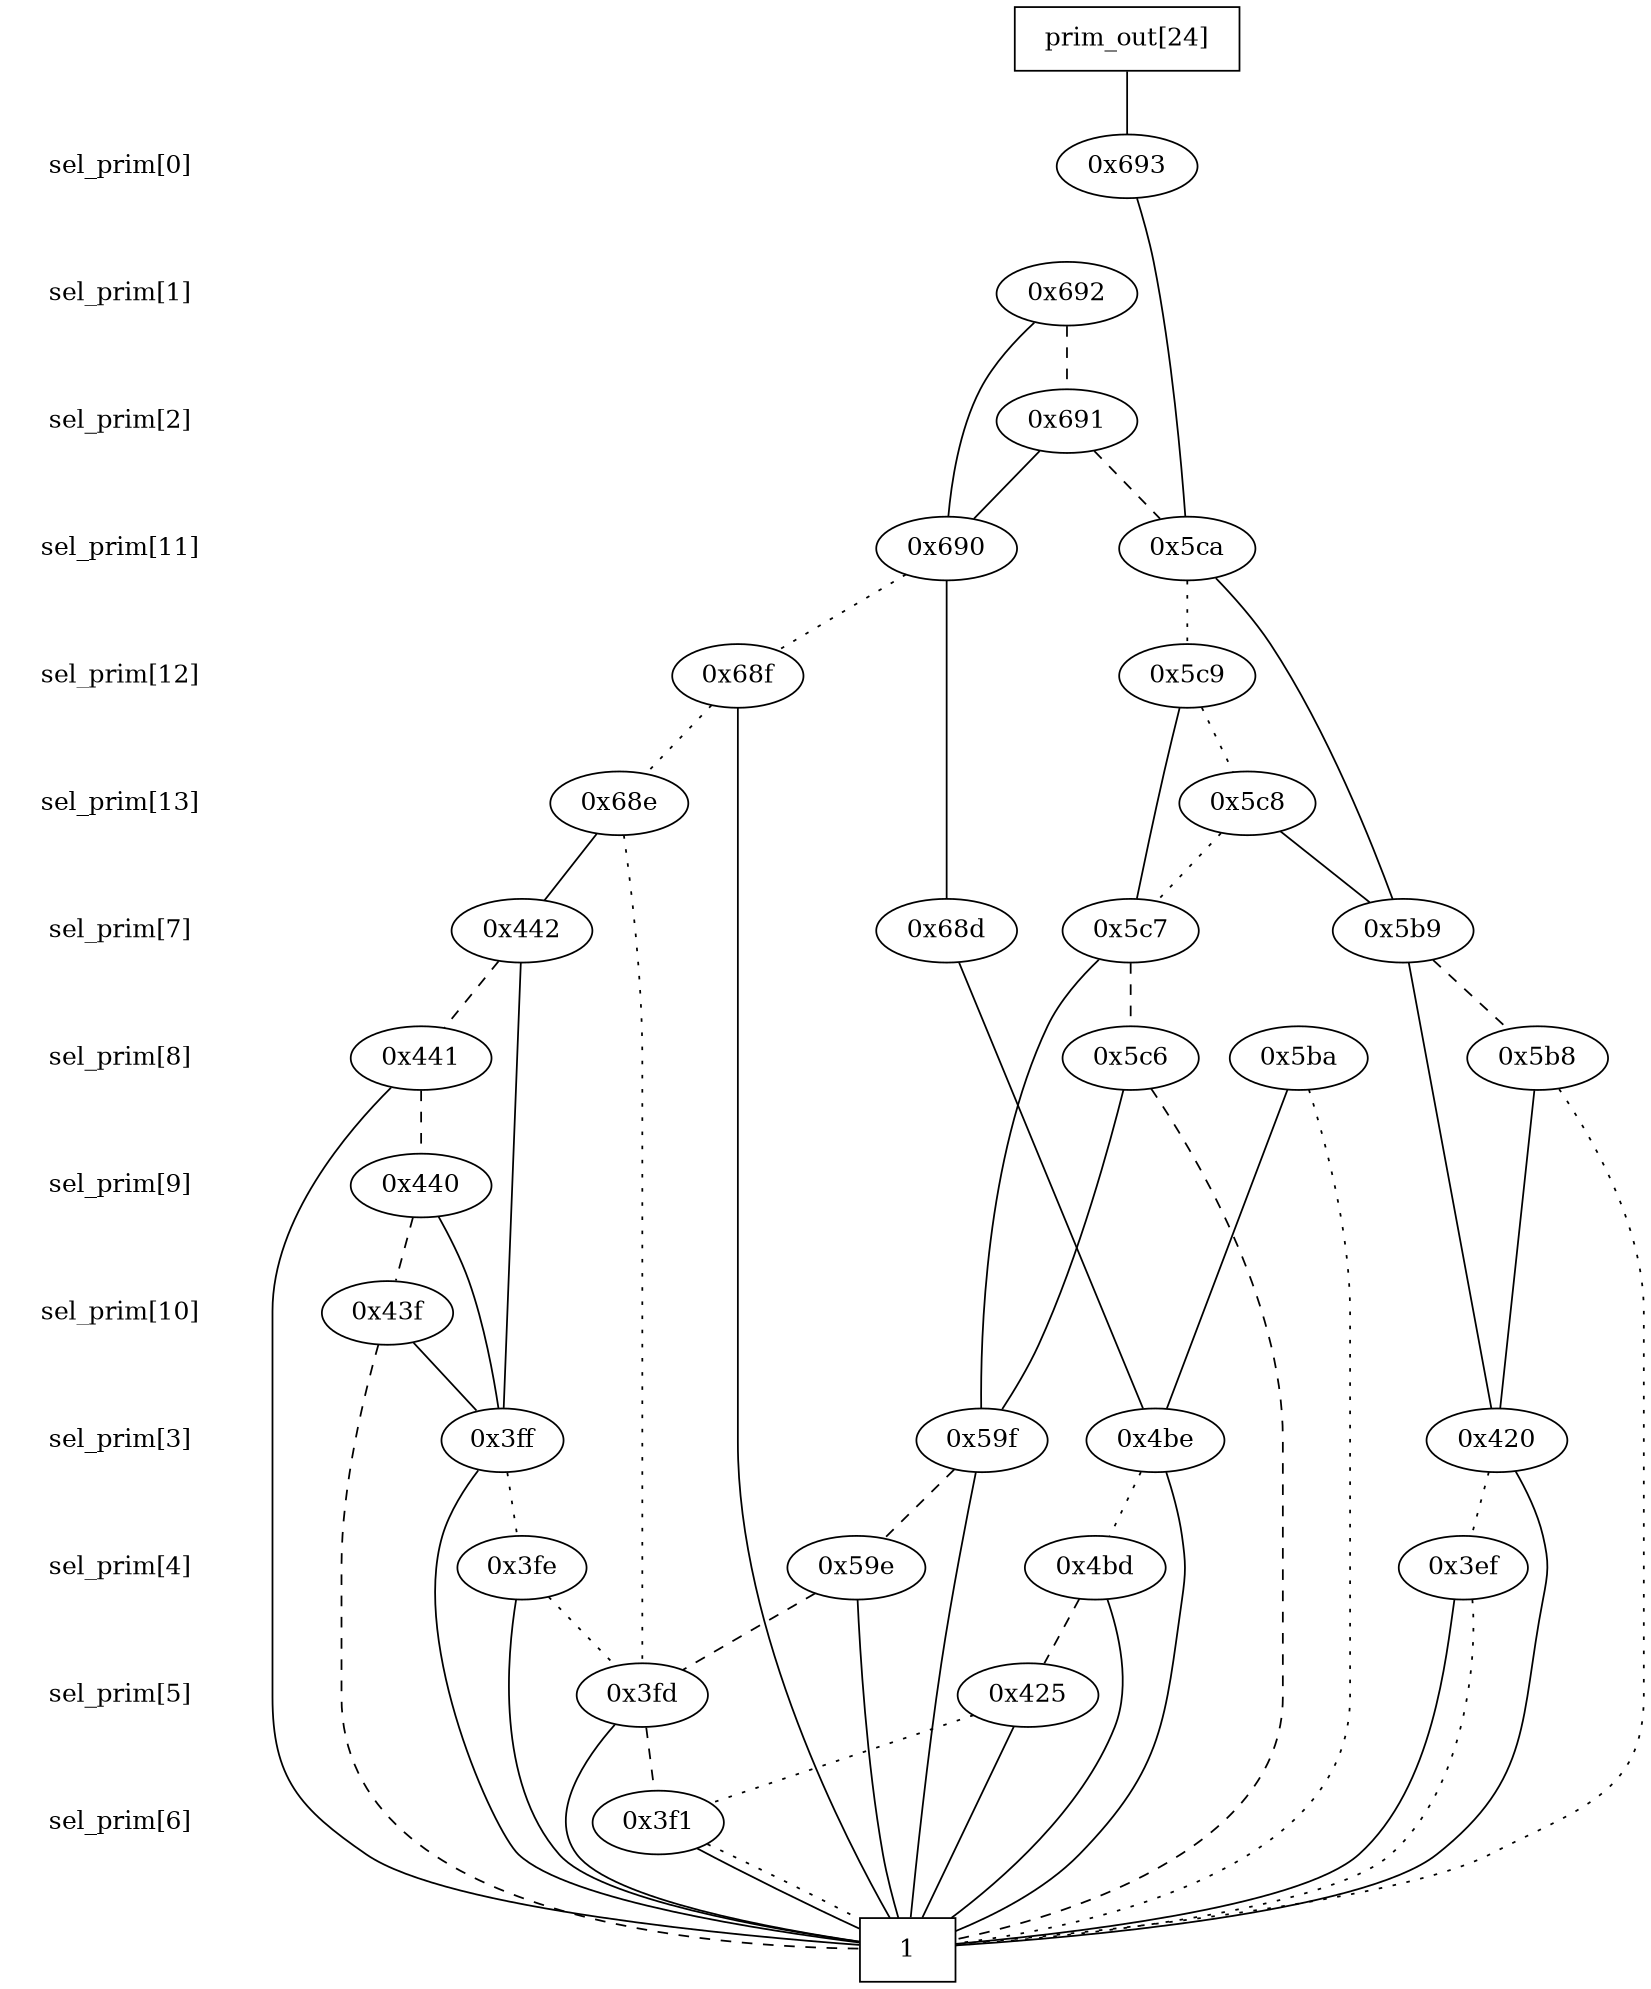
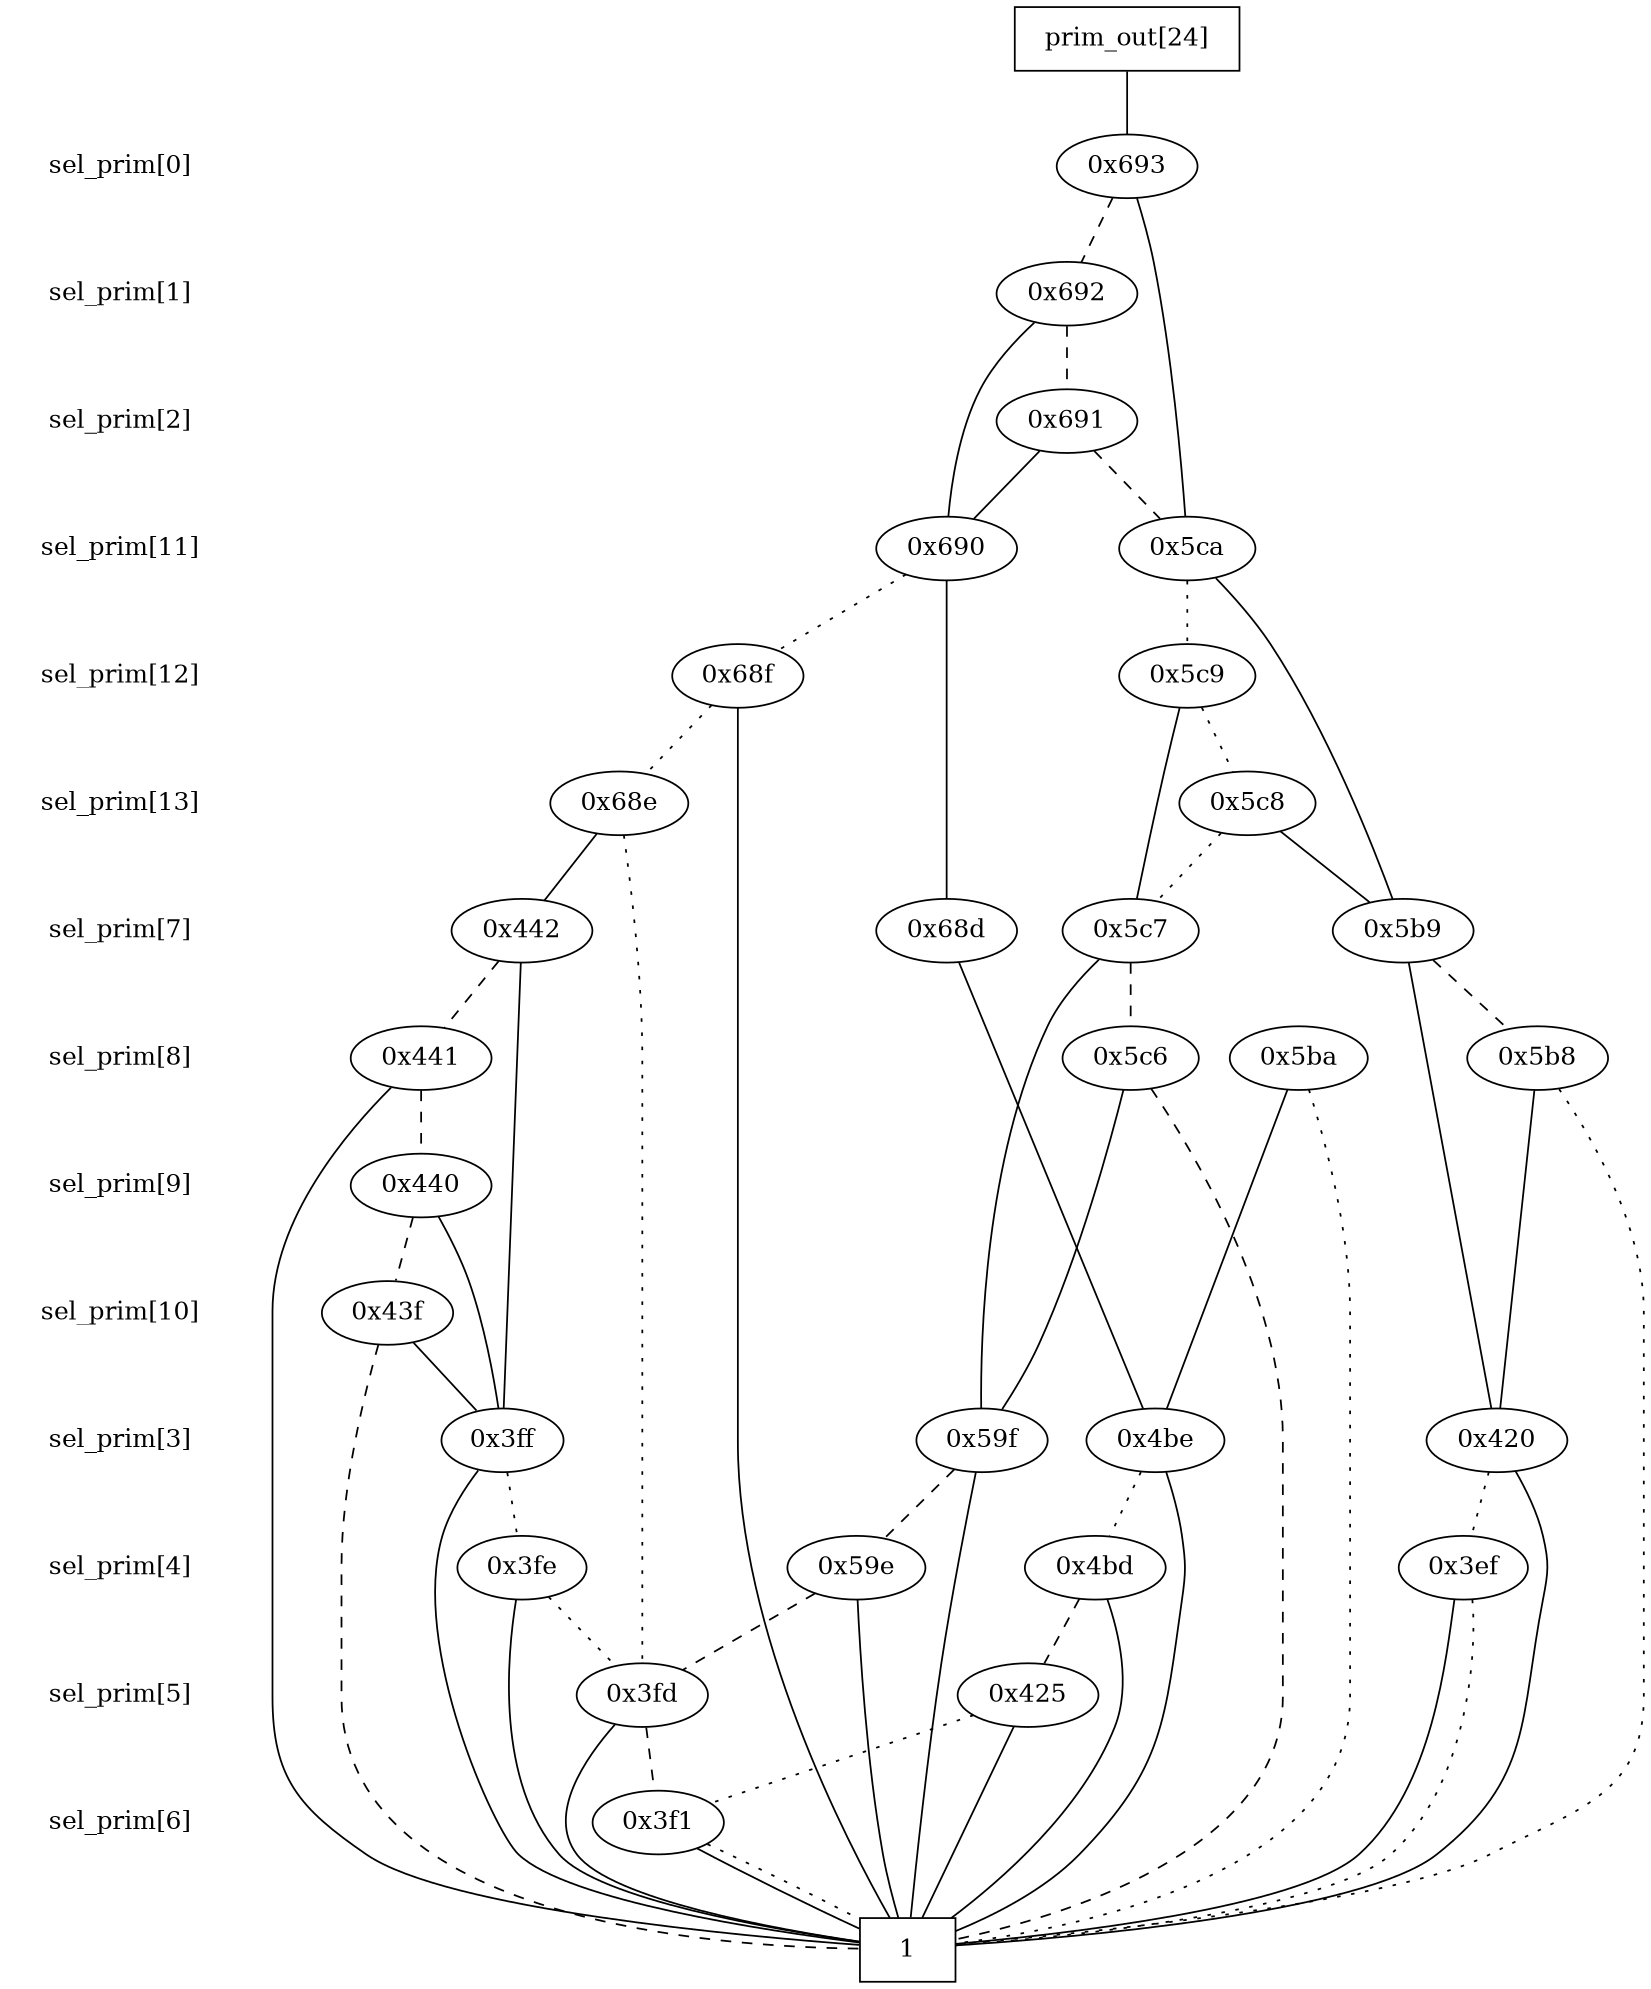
none -> (1097, 230)
